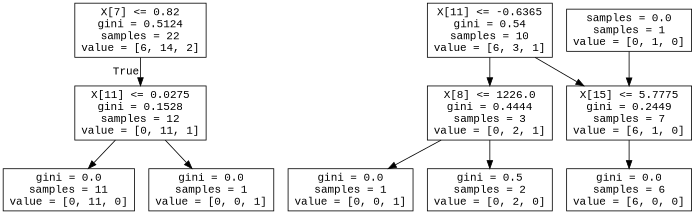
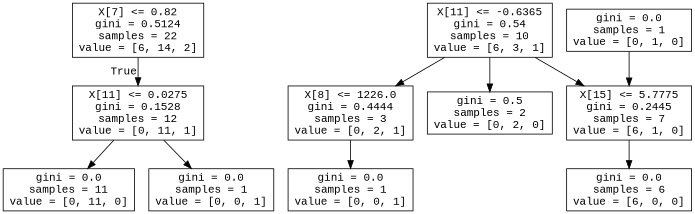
(629, 30) -> (629, 30)
(629, 113) -> (629, 113)
(490, 150) -> (490, 71)
